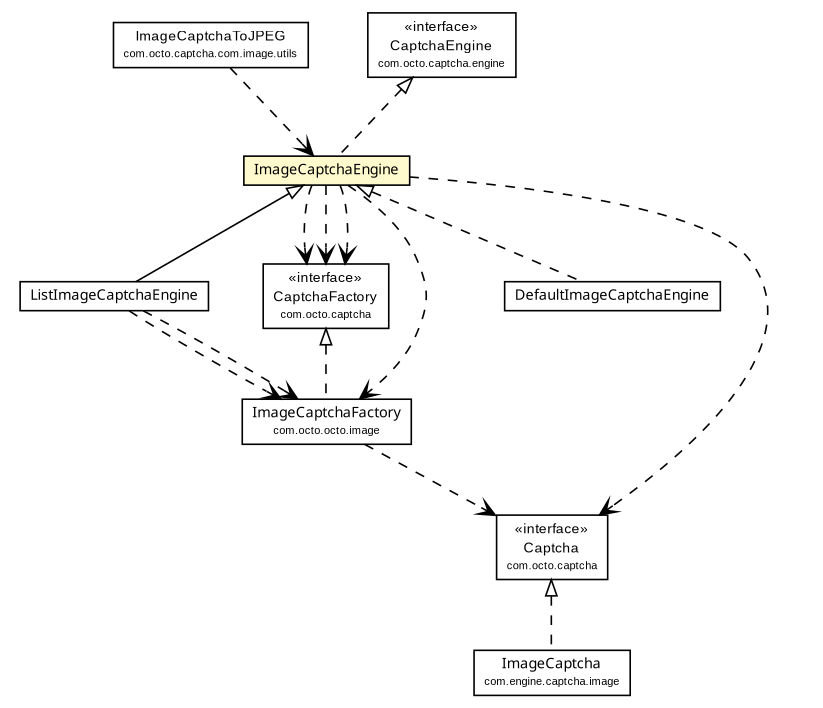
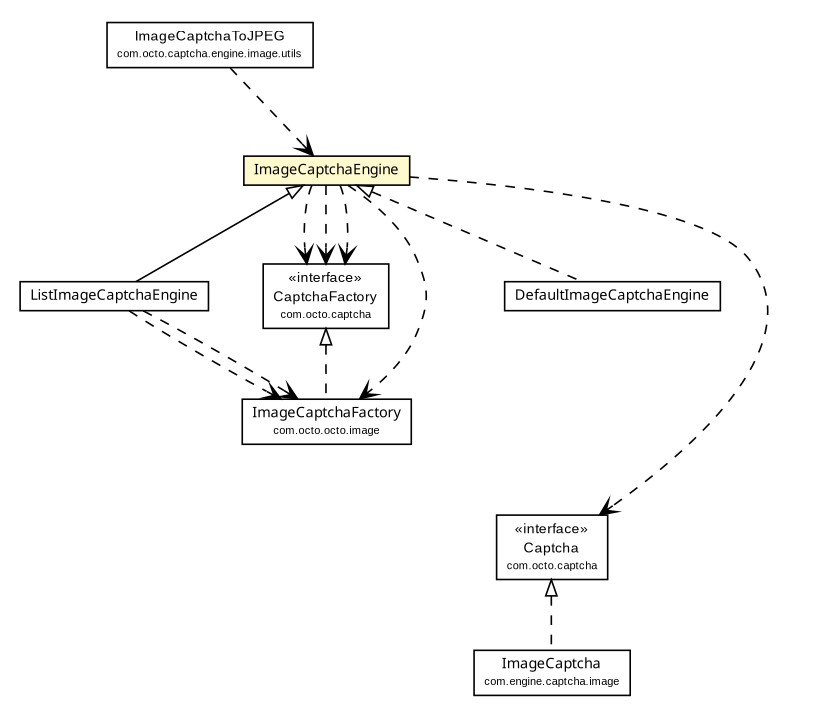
(442, 45) -> none
(211, 54) -> (210, 54)
(423, 476) -> none
